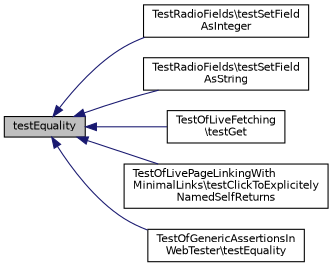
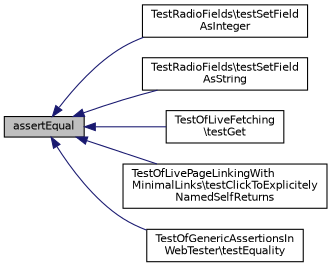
(45, 127) -> (44, 127)
